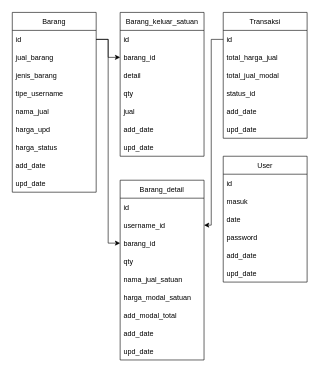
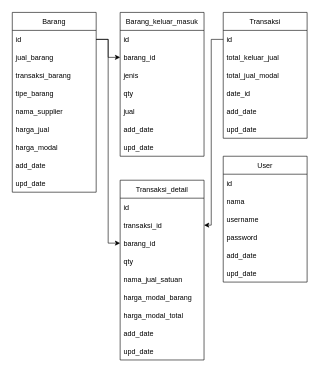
(162, 22) -> (162, 22)
(257, 58) -> (258, 58)
(39, 76) -> (47, 76)
(134, 76) -> (133, 76)
(41, 94) -> (37, 94)
(244, 94) -> (240, 94)
(33, 112) -> (40, 112)
(34, 130) -> (35, 130)
(40, 148) -> (37, 148)
(162, 190) -> (162, 190)
(237, 202) -> (235, 202)
(235, 220) -> (243, 220)
(145, 226) -> (146, 226)
(159, 298) -> (159, 298)
(152, 316) -> (156, 316)
